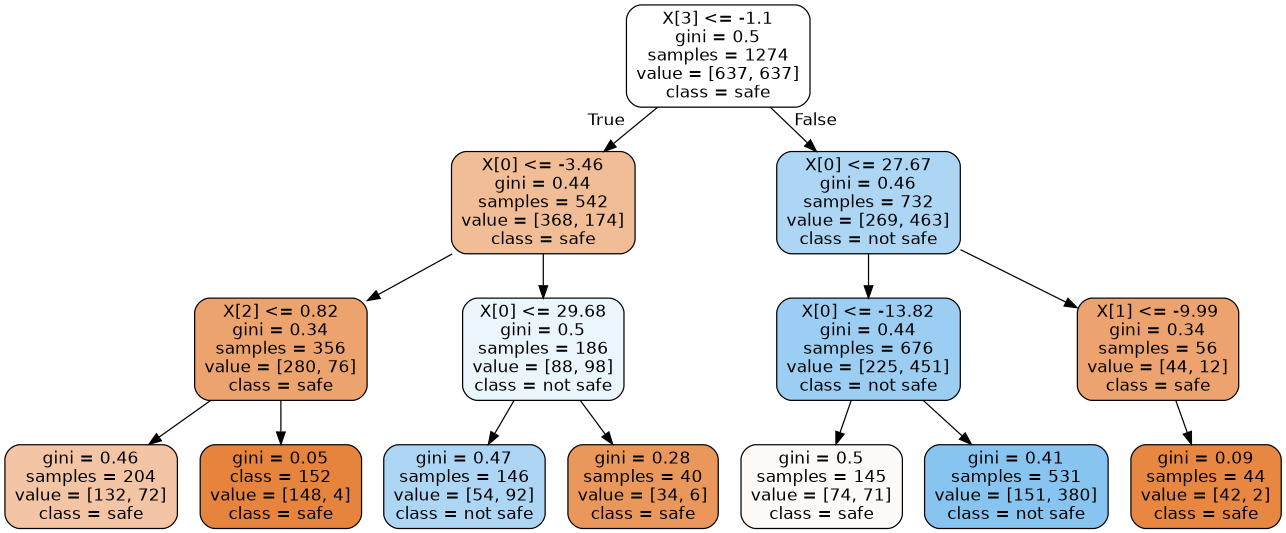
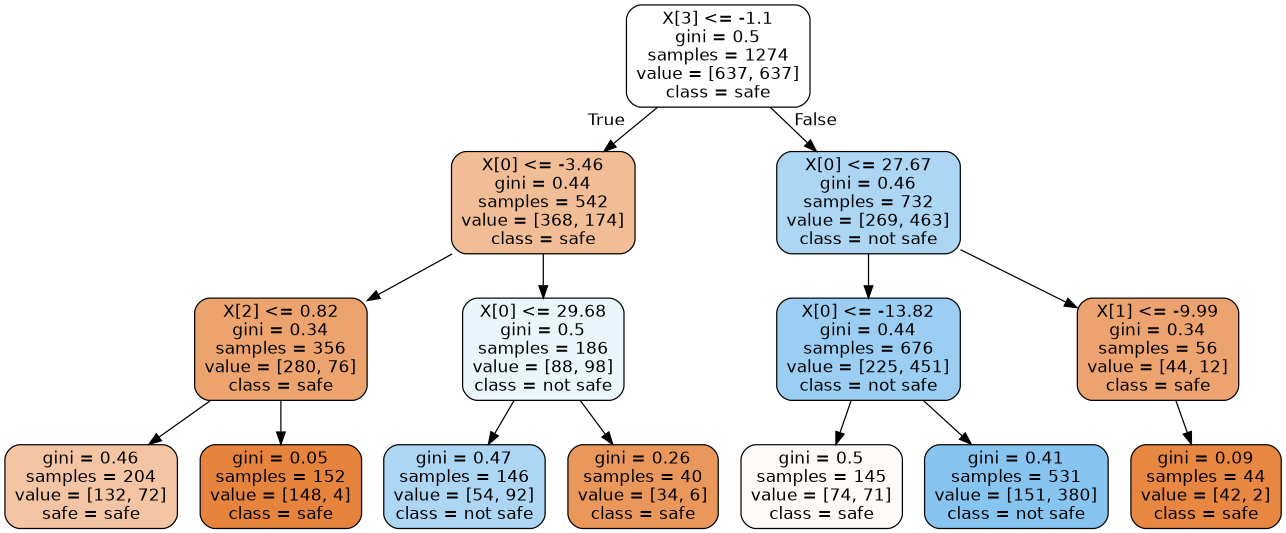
(91, 487) -> (91, 487)
(281, 487) -> (281, 487)
(643, 487) -> (643, 487)
